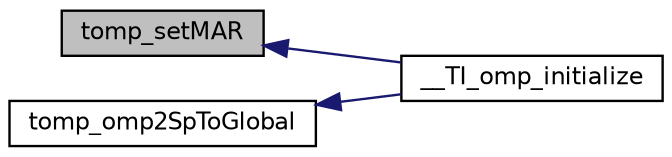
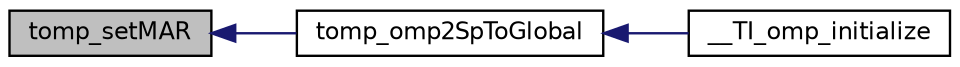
(344, 55) -> (266, 33)
